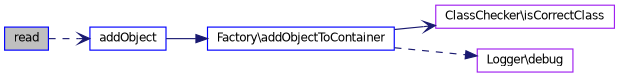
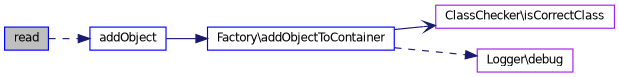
(63, 39) -> (63, 39)
